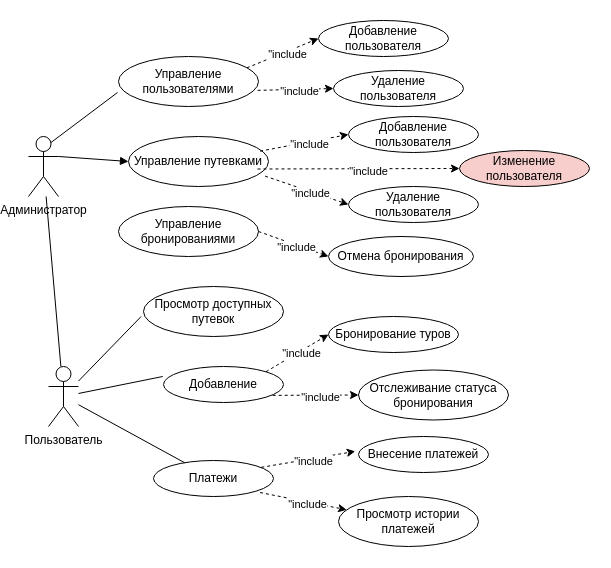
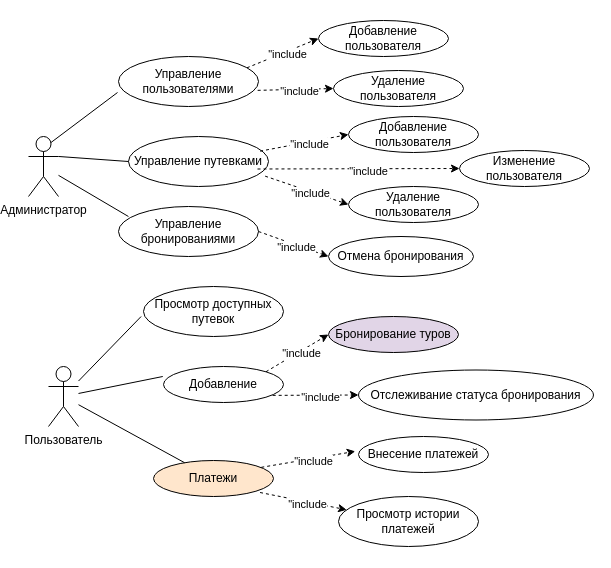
(119, 161) -> (122, 161)
(525, 169) -> (525, 169)
(54, 282) -> (93, 196)
(394, 335) -> (394, 335)
(434, 395) -> (476, 395)
(214, 479) -> (214, 479)
